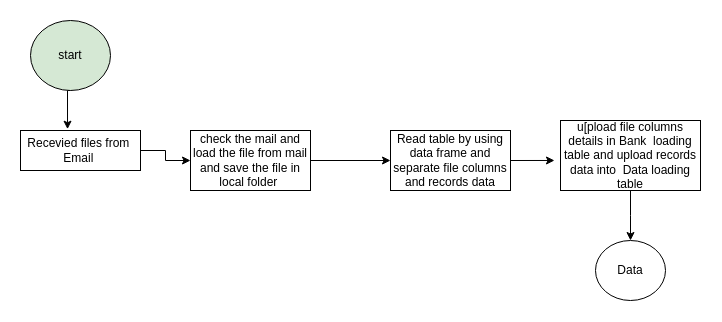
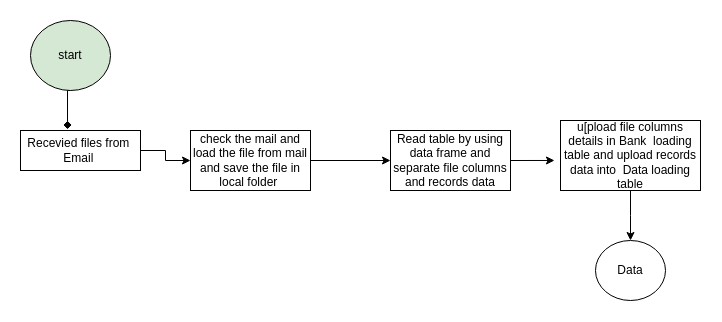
(68, 121) -> (68, 120)
